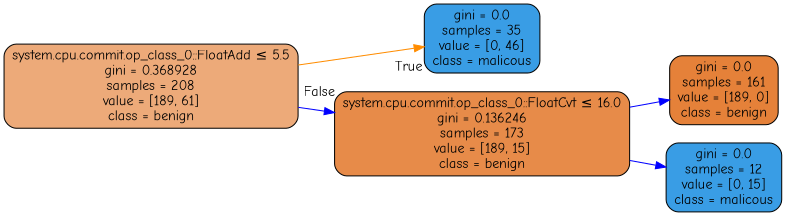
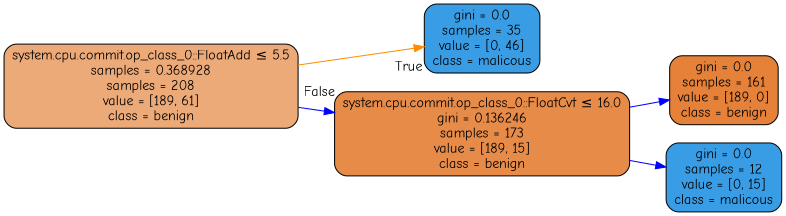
(151, 70) -> (151, 70)
